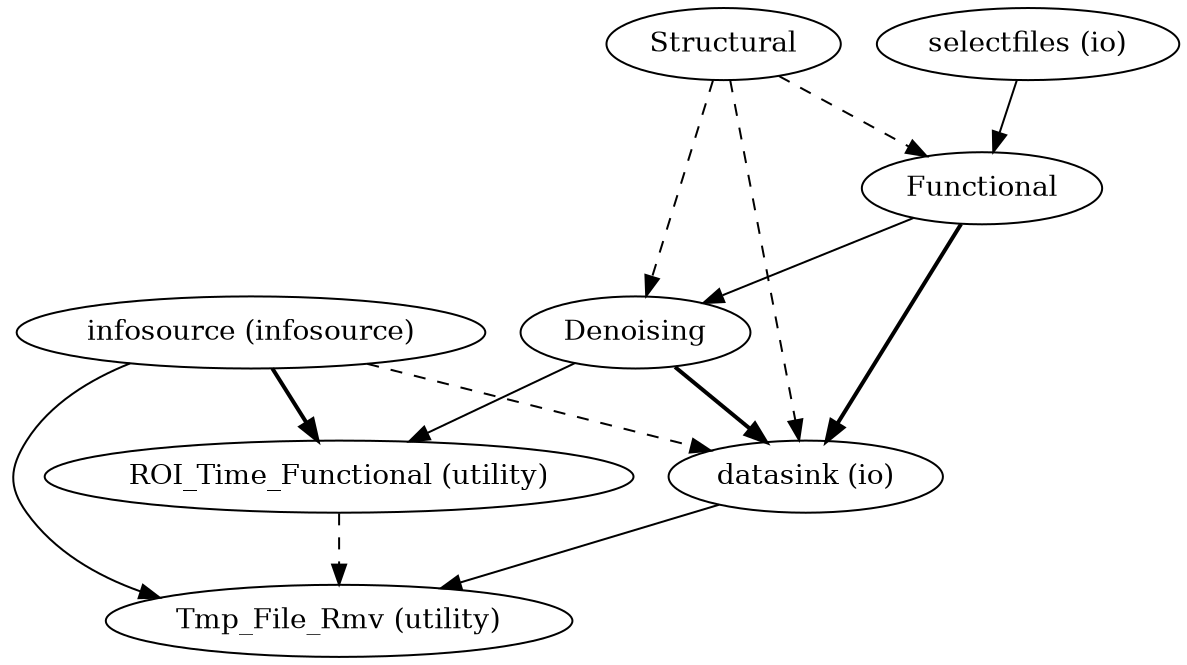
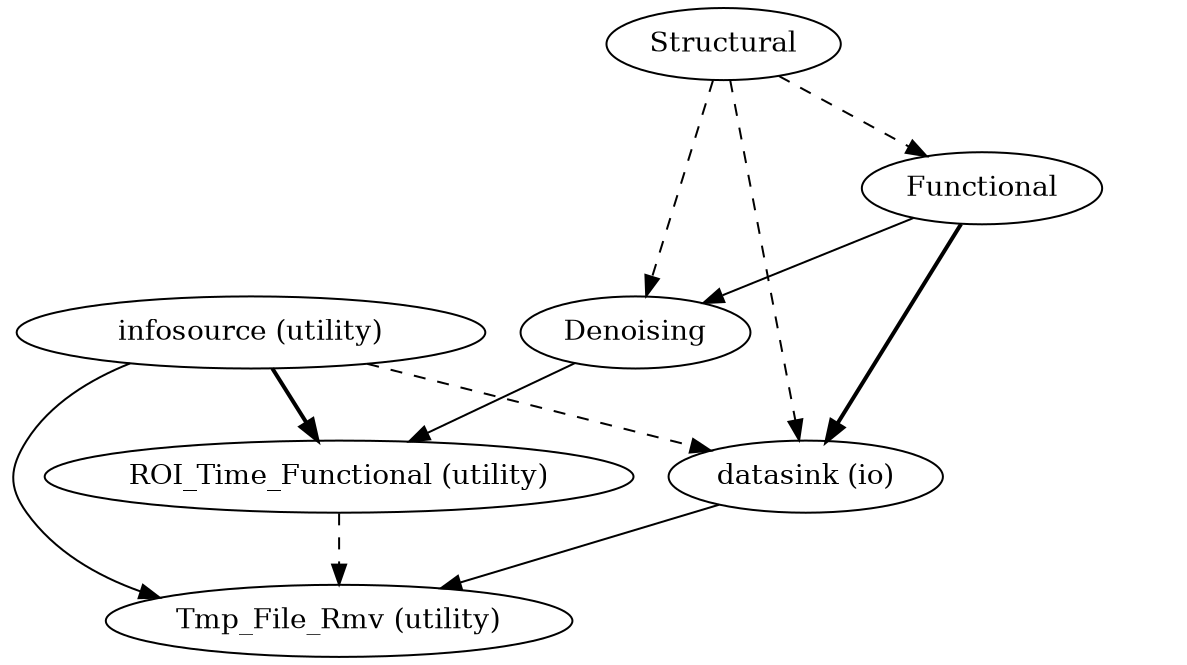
(1028, 44) -> none
(251, 332) -> (251, 332)
(713, 398) -> none
